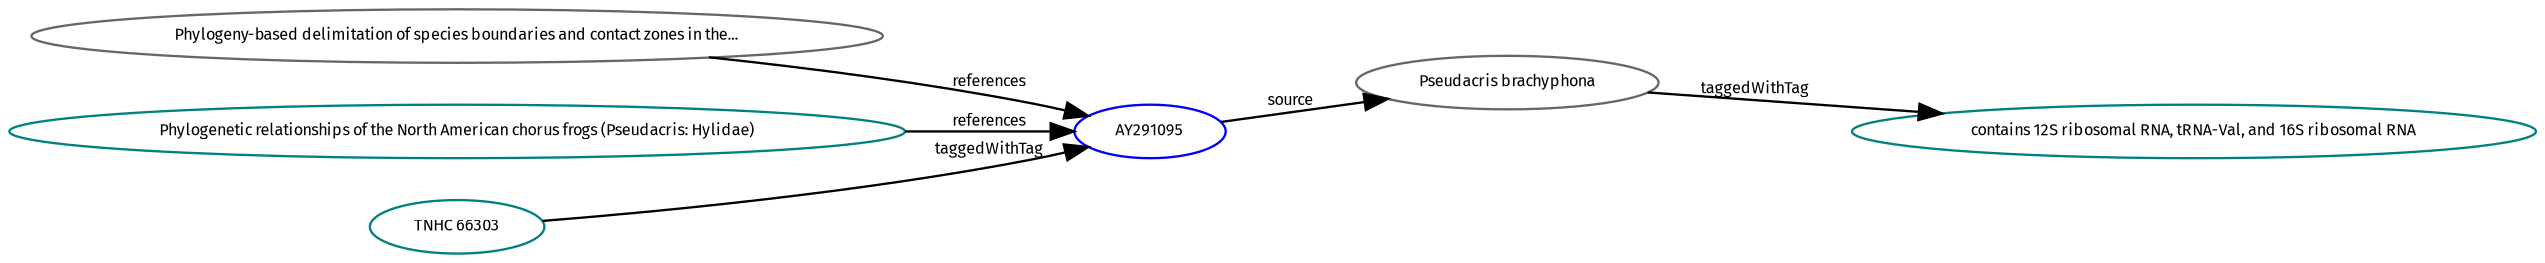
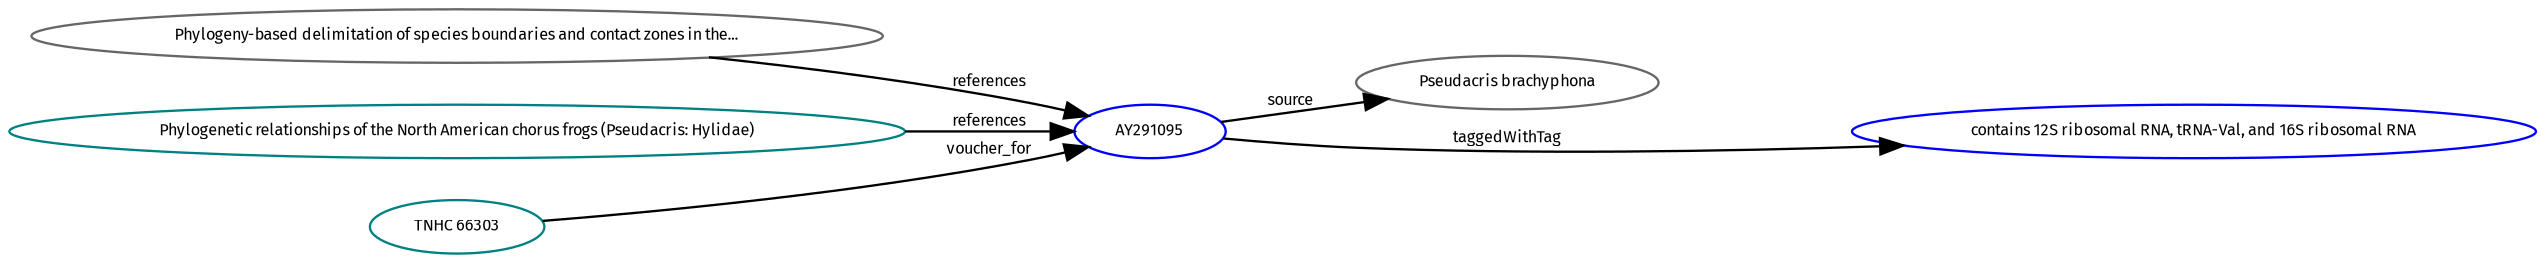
(1783, 102) -> (1551, 152)
(2194, 131) -> (2194, 131)
(990, 150) -> (990, 150)
